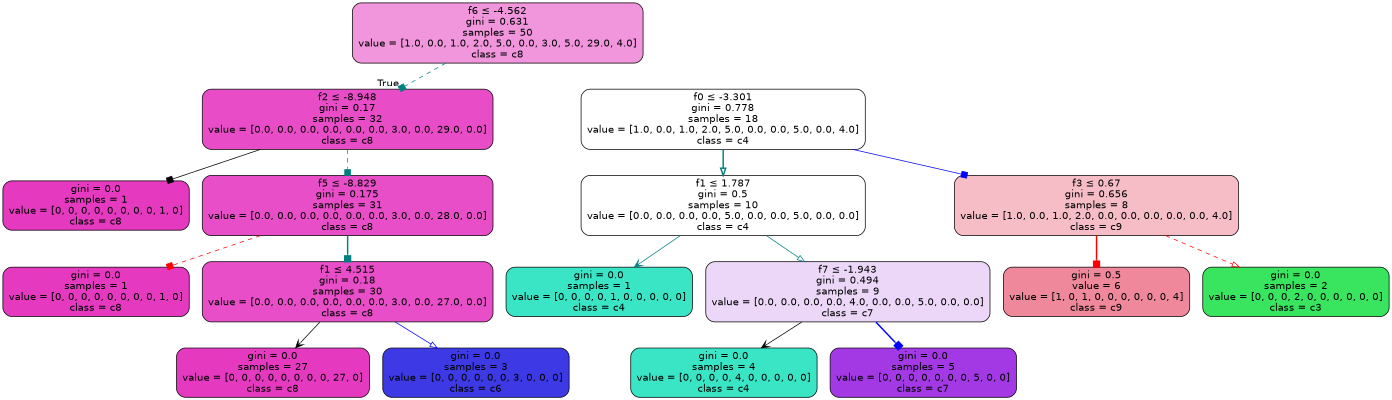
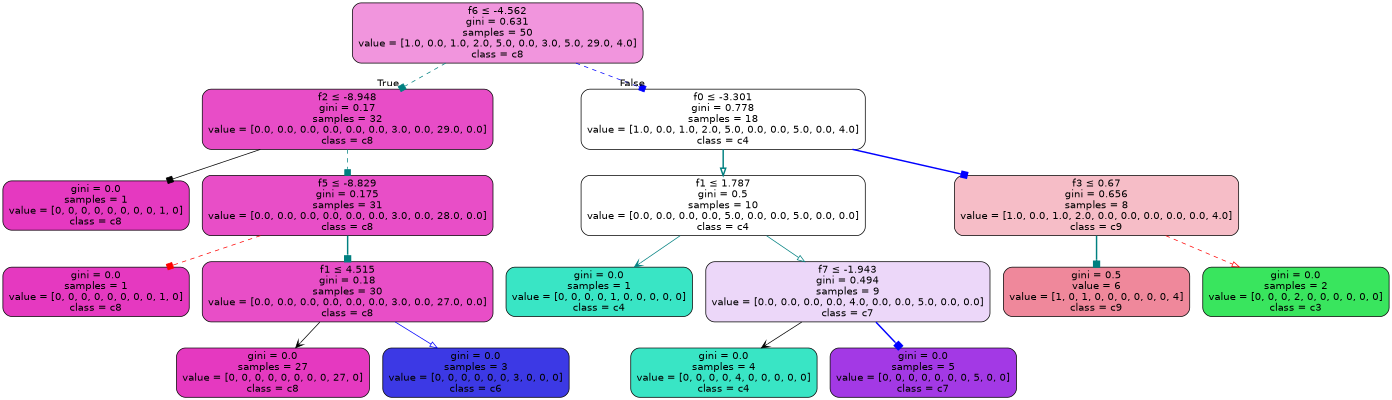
none -> (607, 75)
(906, 162) -> (906, 162)
(1097, 248) -> (1097, 248)
